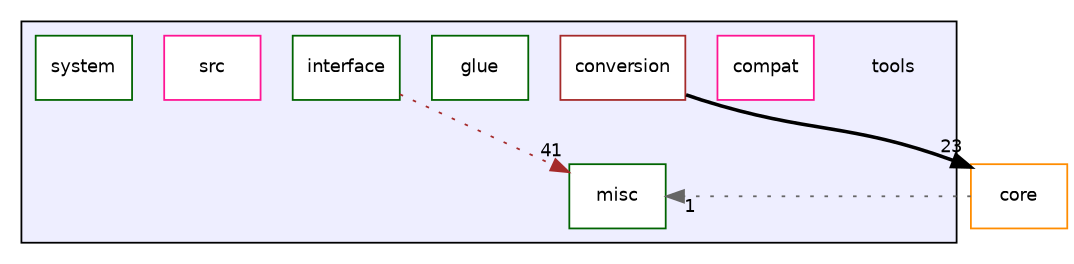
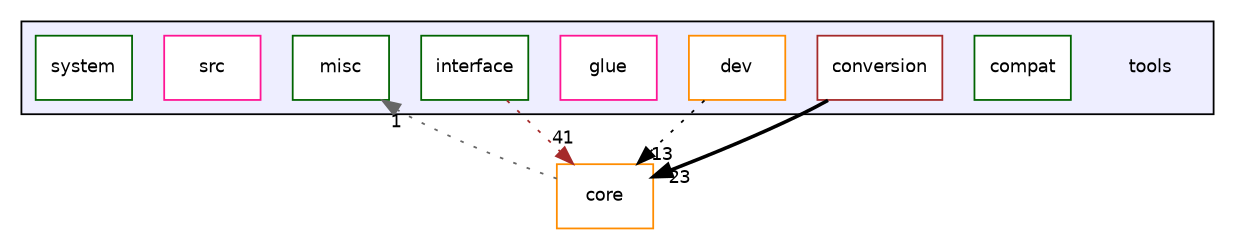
(480, 68) -> (609, 68)
none -> (737, 68)
(766, 68) -> (1023, 68)
(476, 129) -> (534, 126)
